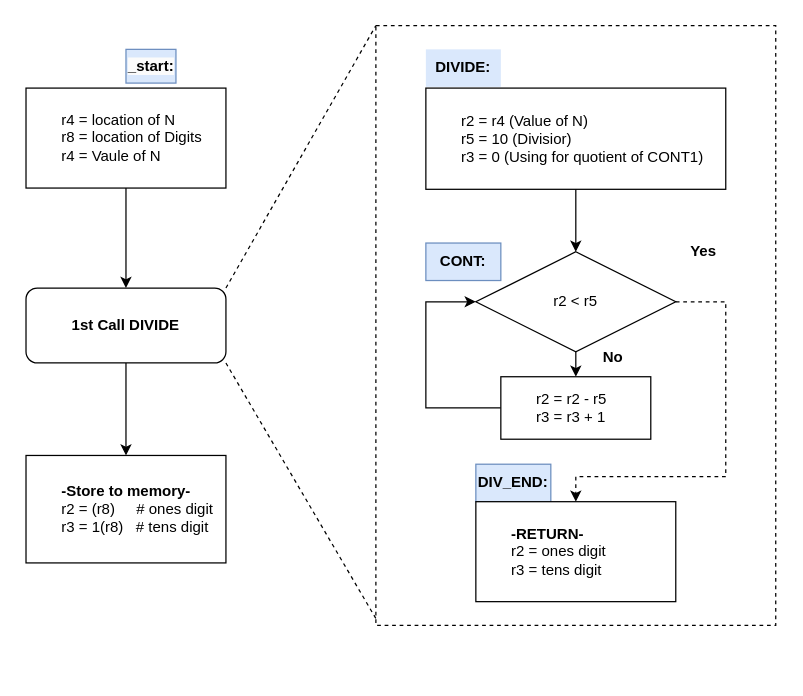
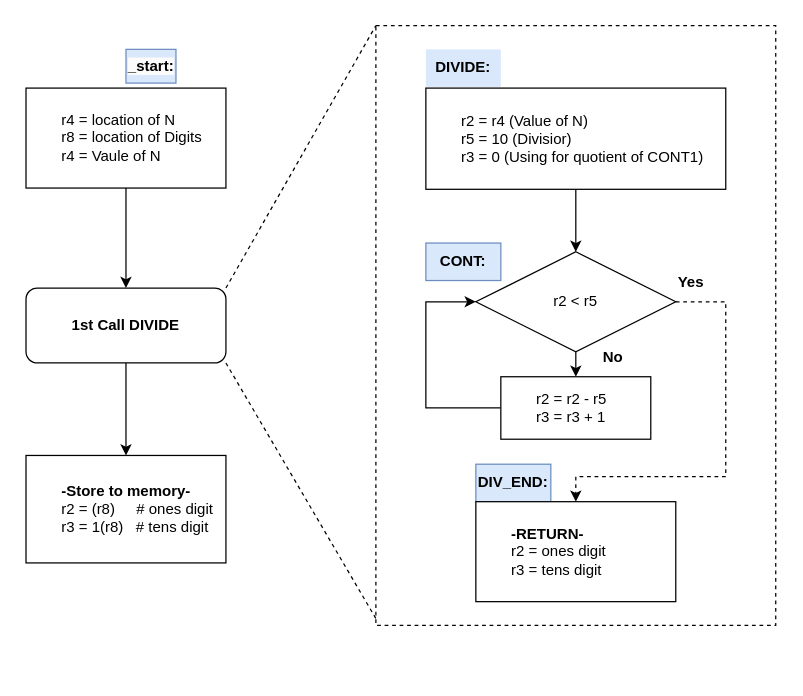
(726, 252) -> (713, 283)
